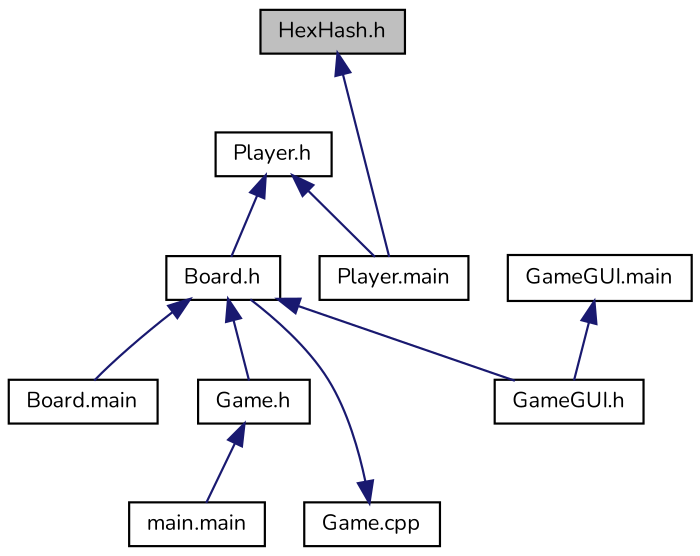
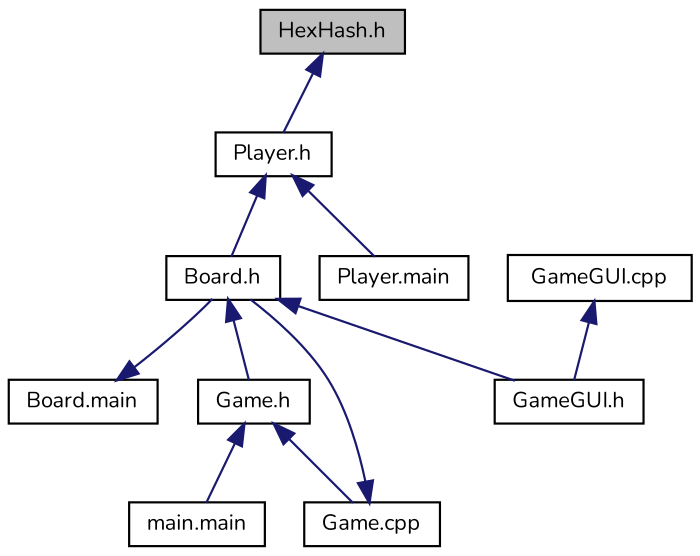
(366, 166) -> (298, 103)
(600, 278) -> (600, 278)
(132, 345) -> (174, 334)
none -> (321, 471)
